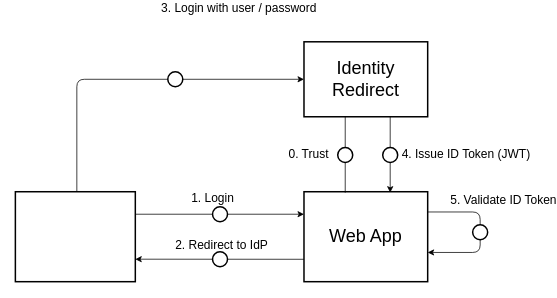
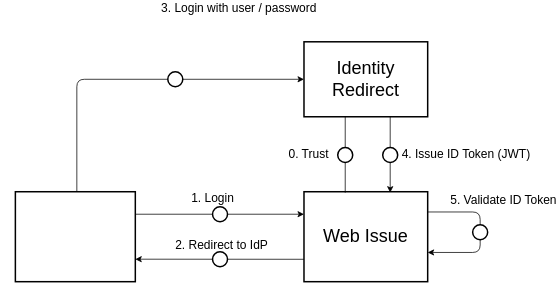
(366, 237) -> (366, 237)
